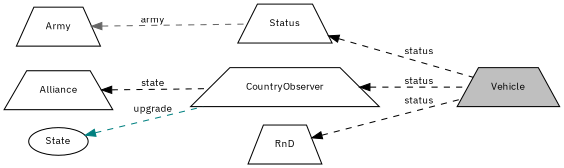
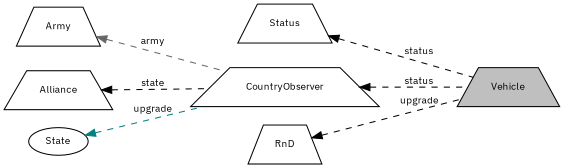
(175, 25) -> (166, 55)
(418, 101) -> (418, 101)
